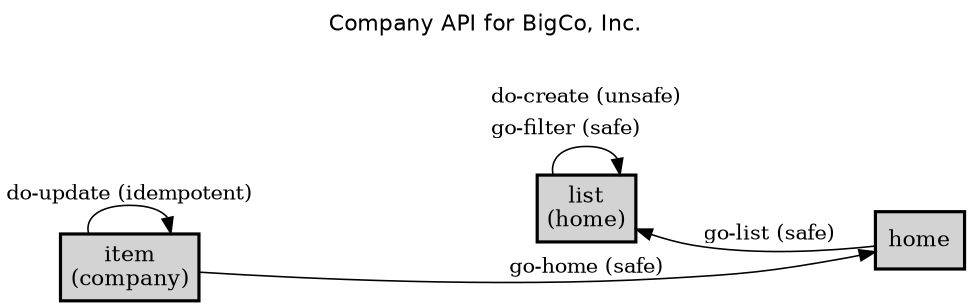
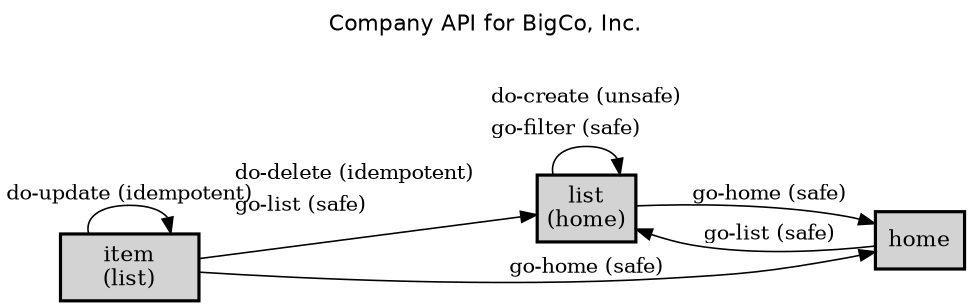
none -> (748, 206)
none -> (360, 238)
(131, 279) -> (130, 279)
